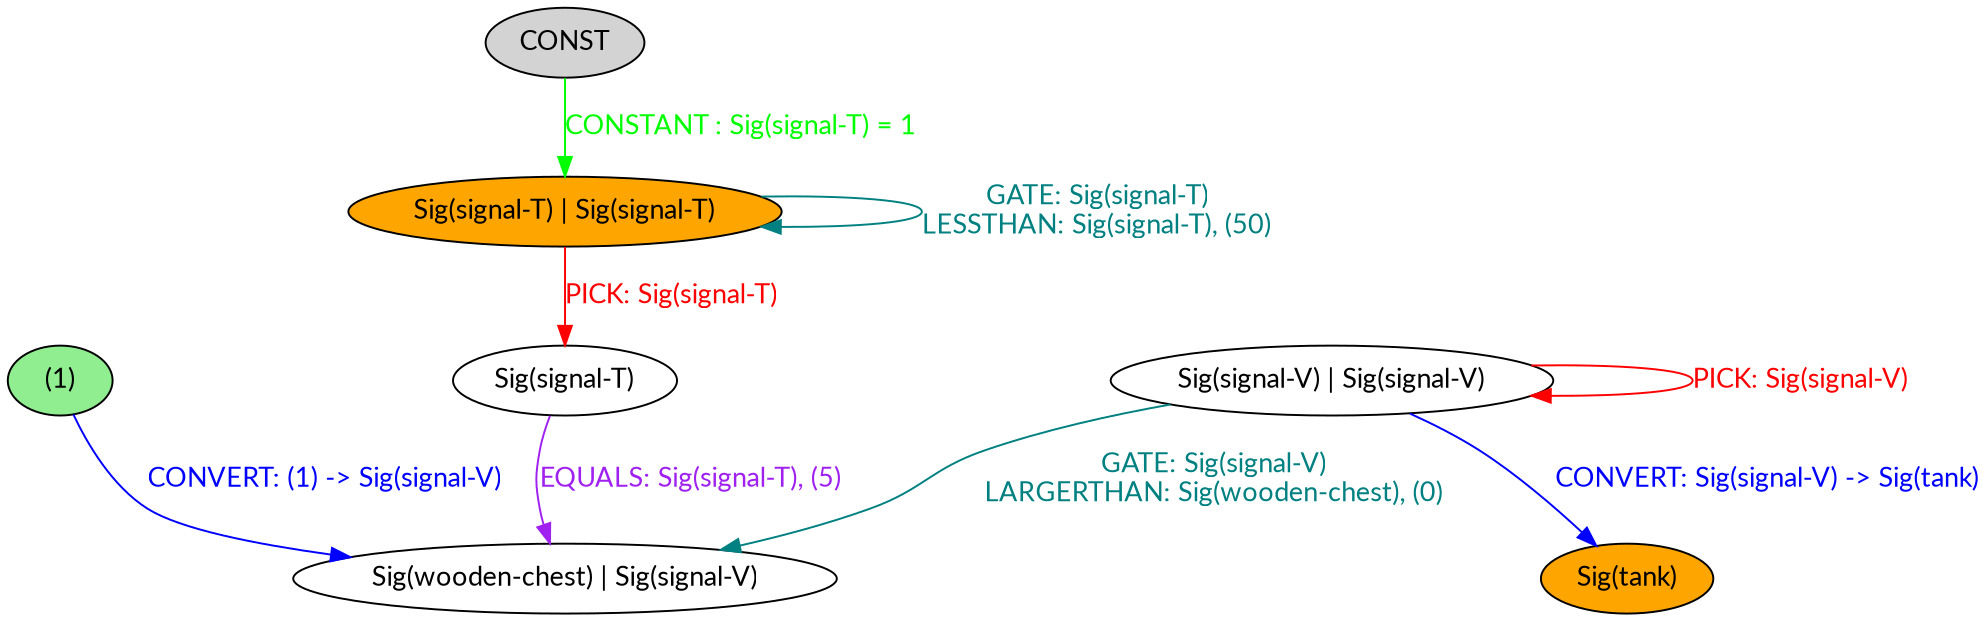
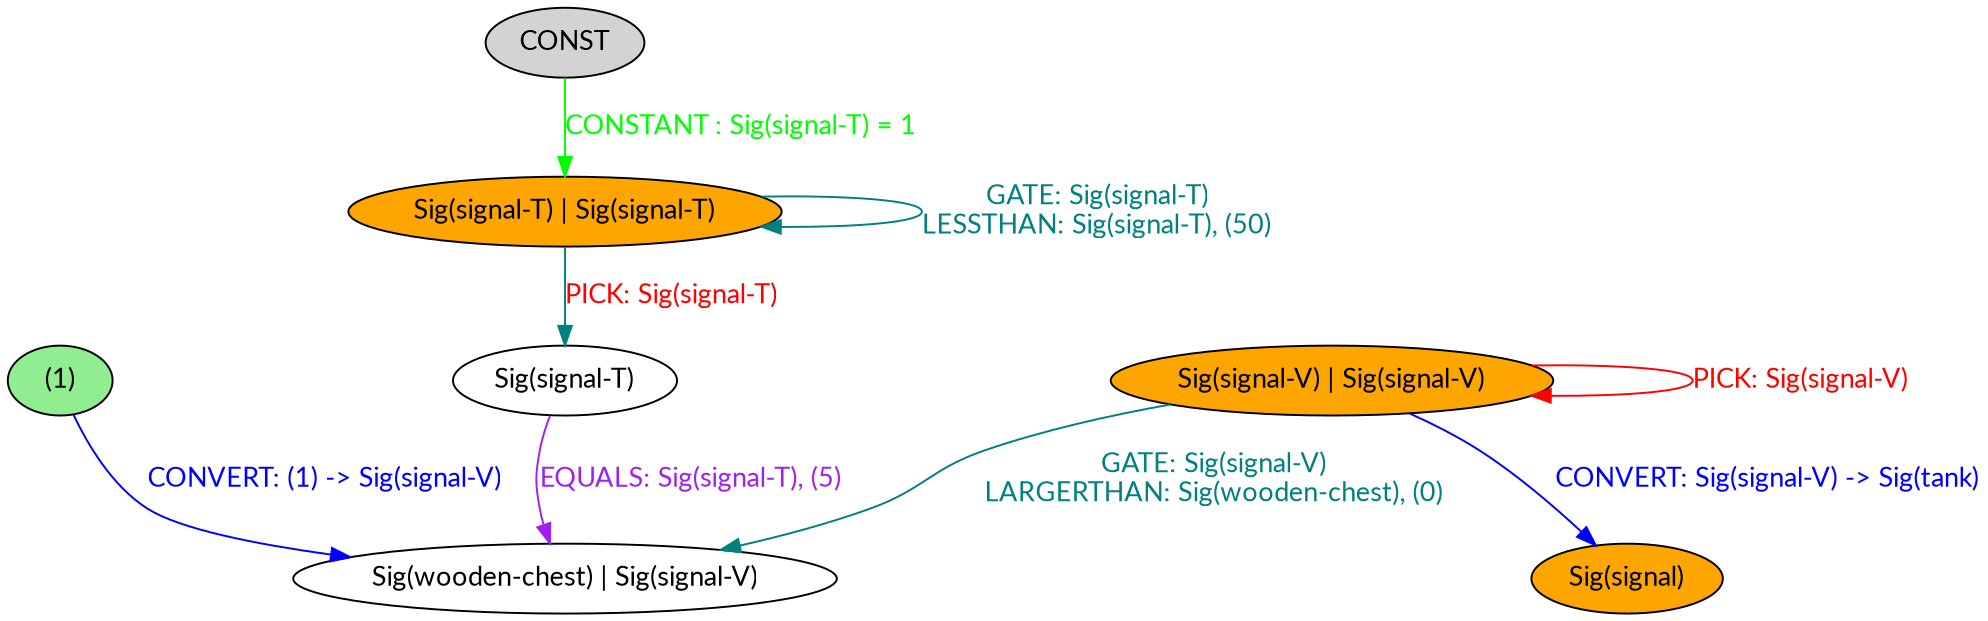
(565, 286) -> (565, 286)
(1332, 381) -> (1332, 381)
(1627, 579) -> (1627, 579)
